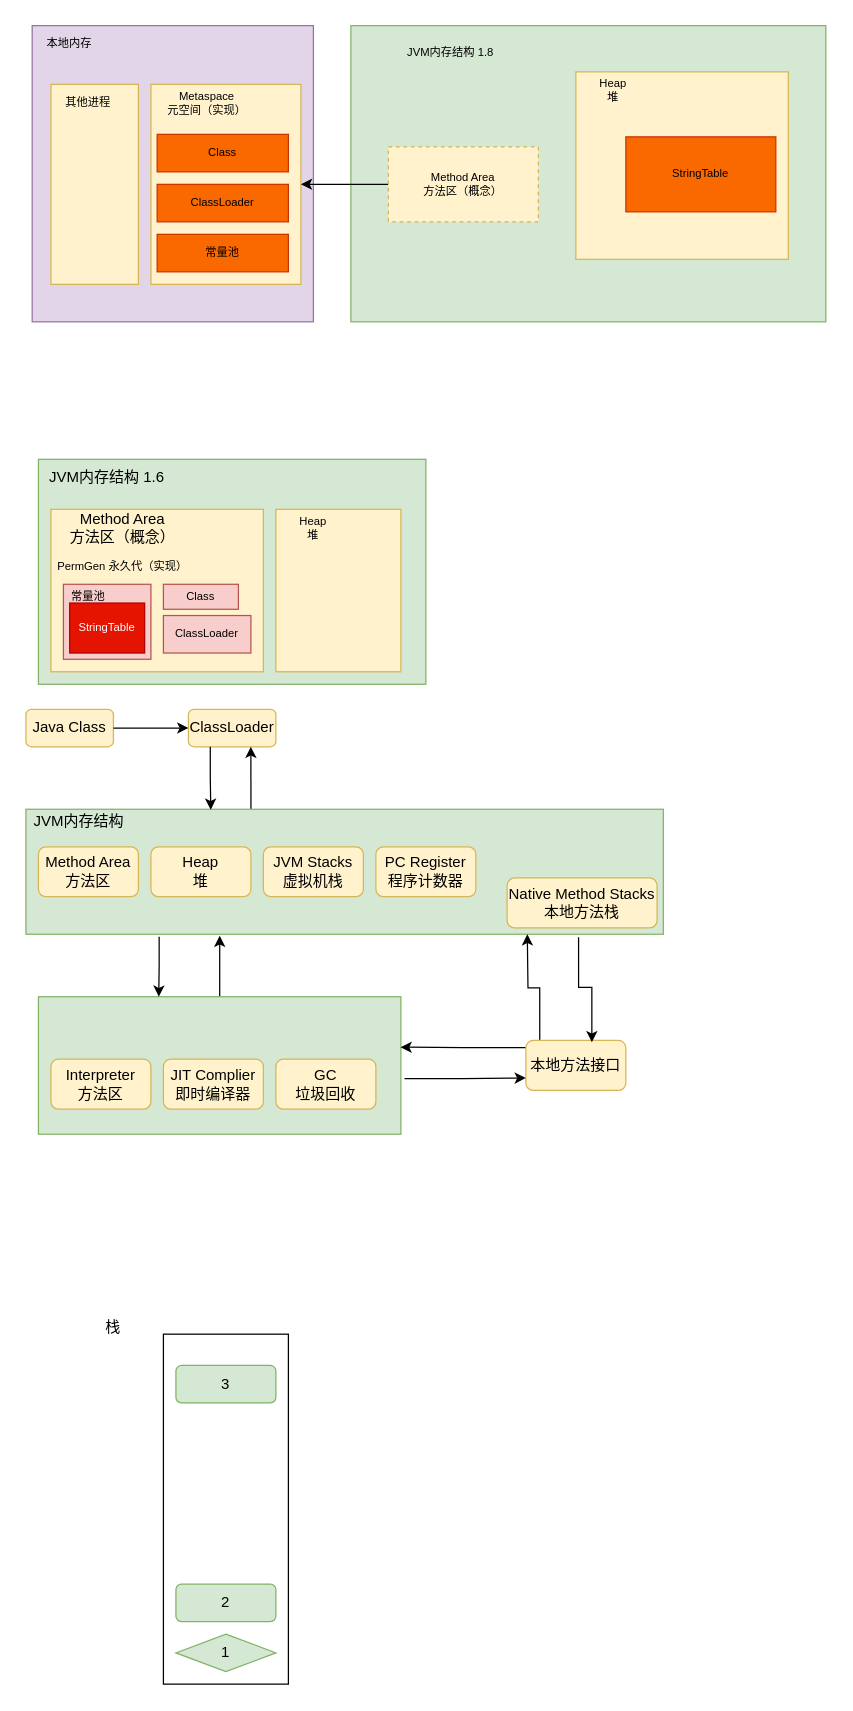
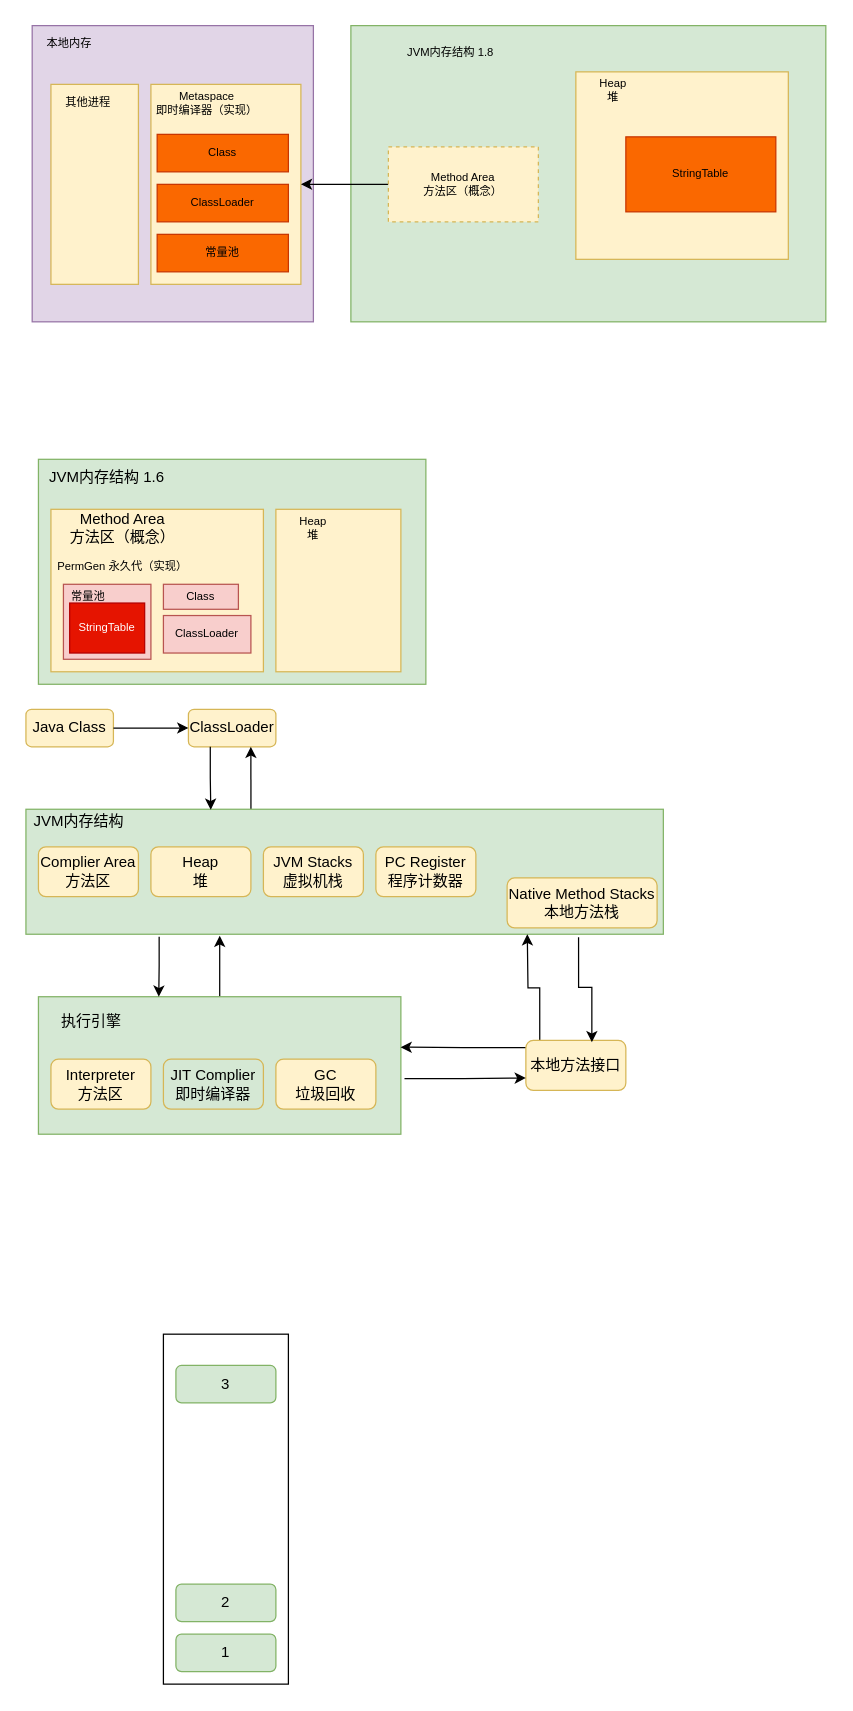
(207, 103) -> (207, 103)
(88, 872) -> (88, 872)
none -> (91, 1022)
(213, 1084) -> (213, 1084)
(113, 1328) -> none
(226, 1653) -> (226, 1653)
